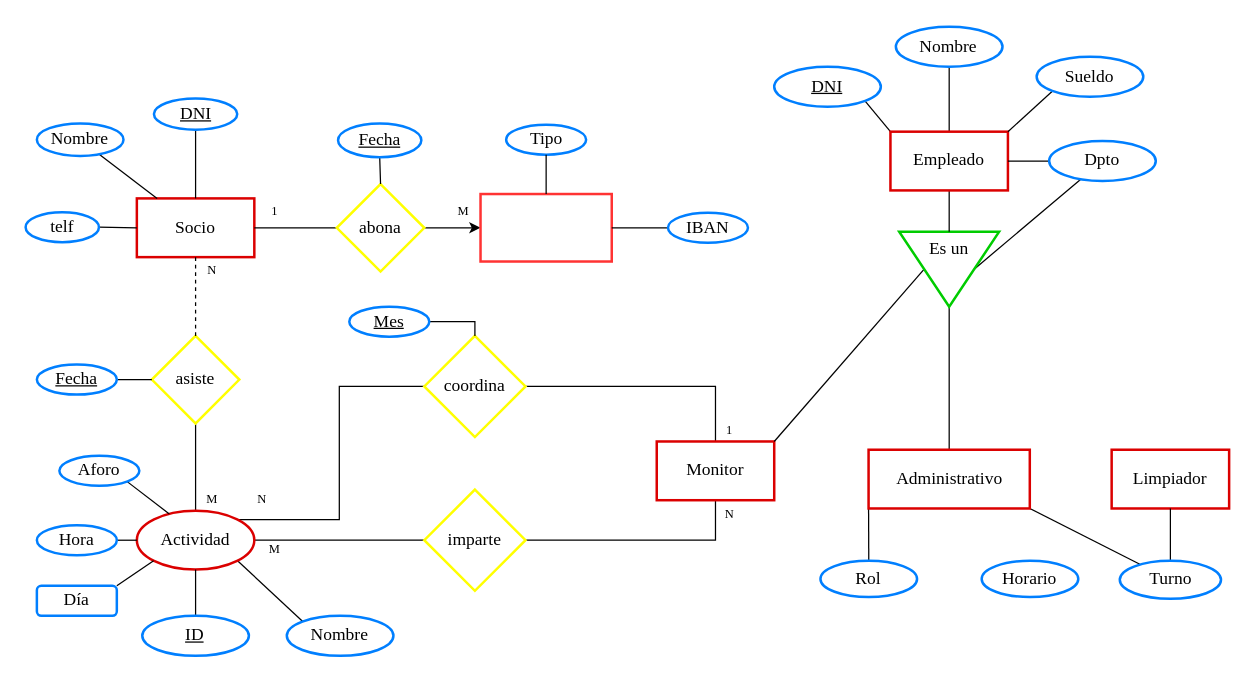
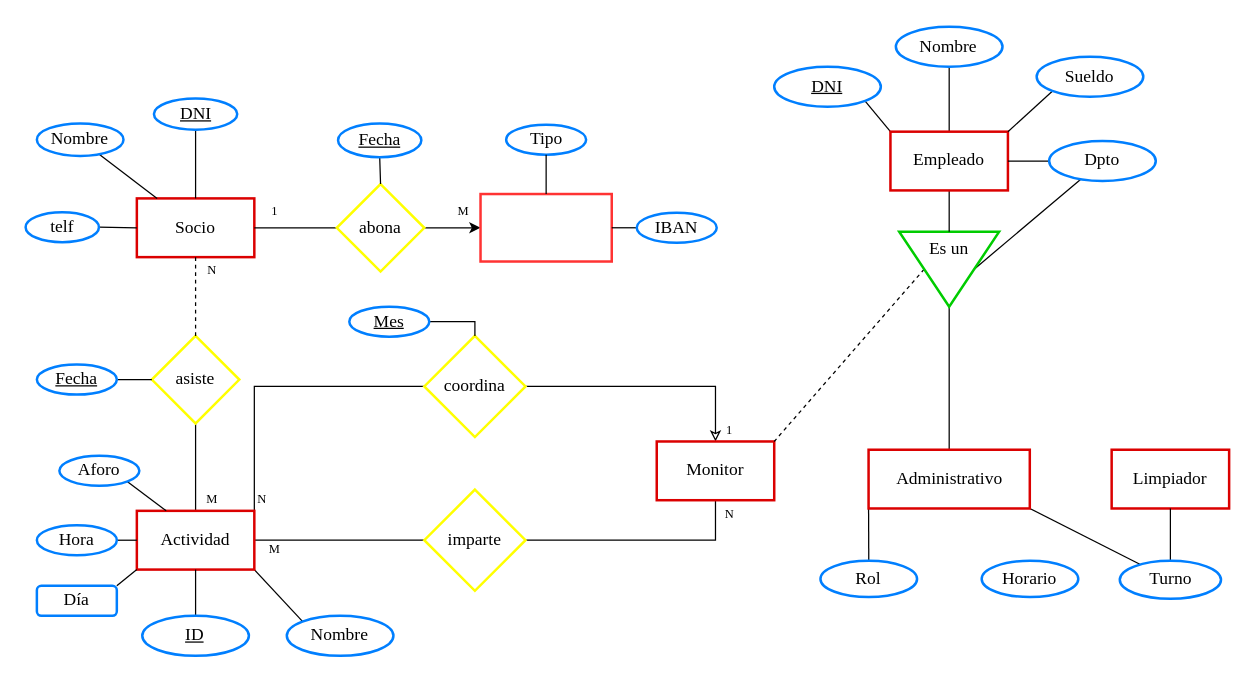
(708, 228) -> (677, 228)
(849, 355) -> (849, 355)
(716, 434) -> (716, 431)
(196, 540) -> (196, 540)
